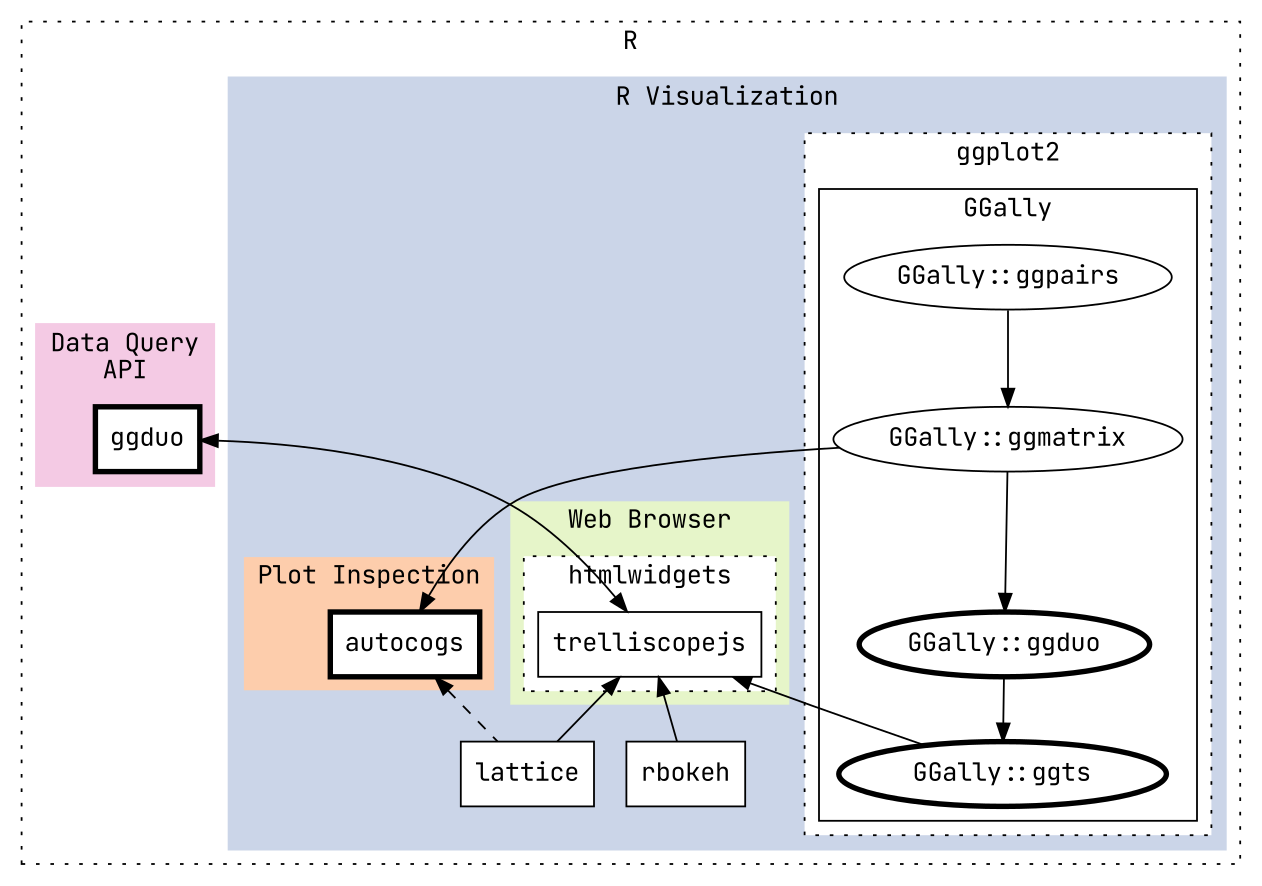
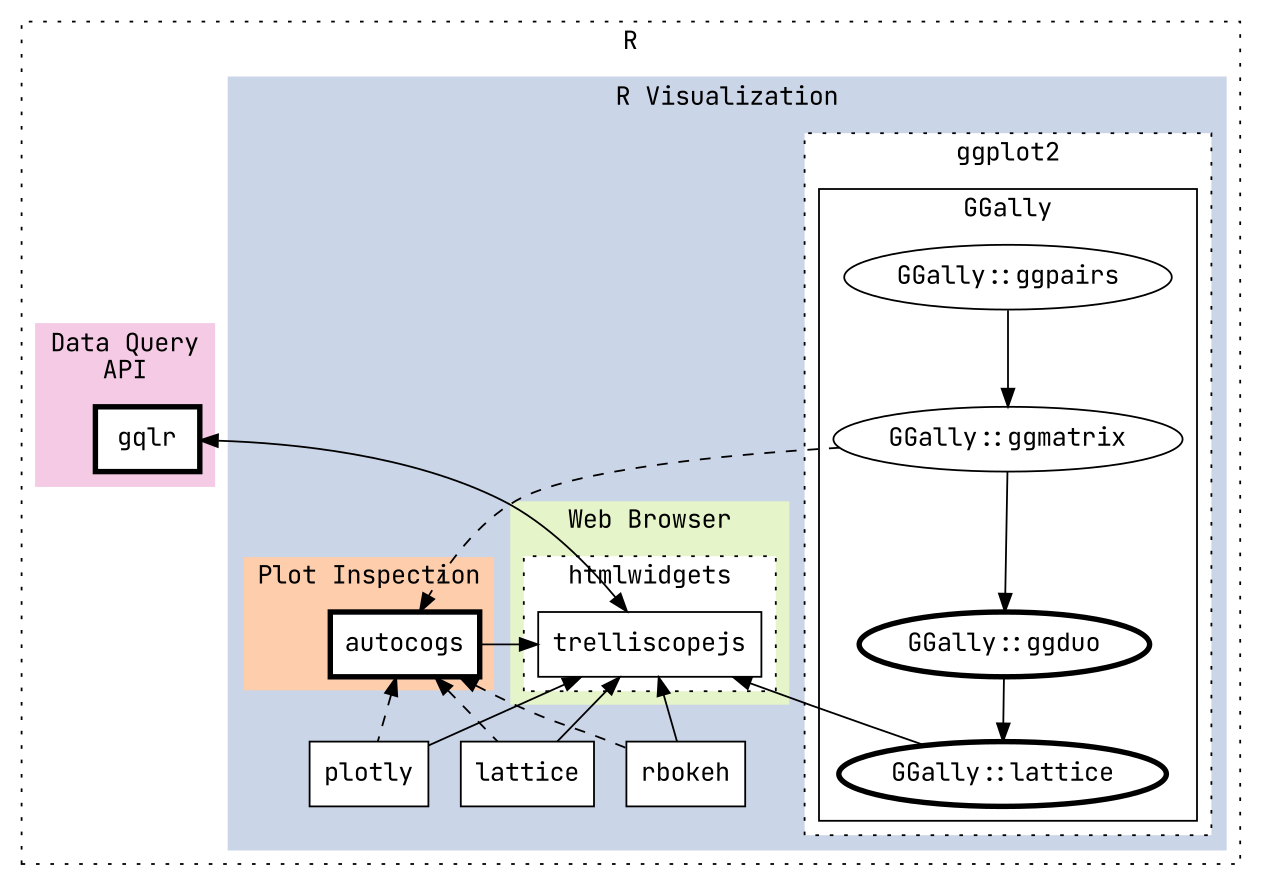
(148, 439) -> (148, 439)
(611, 472) -> (611, 472)
none -> (500, 644)
none -> (550, 719)
none -> (369, 774)
(1003, 774) -> (1003, 774)
